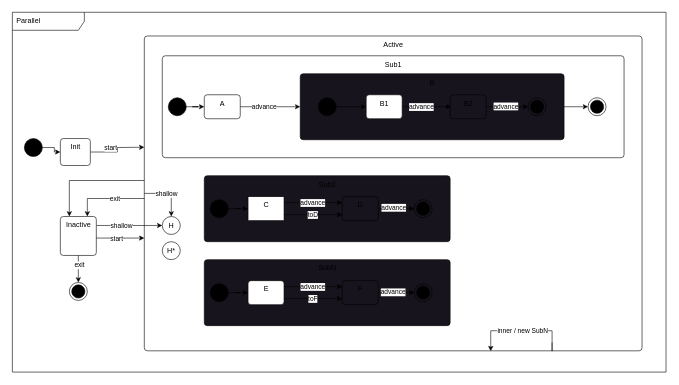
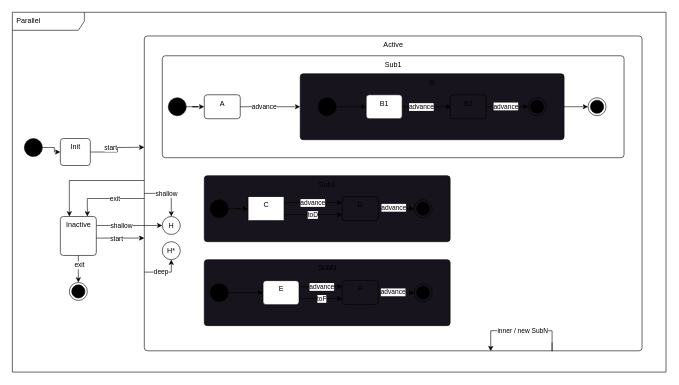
none -> (165, 272)
(266, 293) -> (281, 293)
